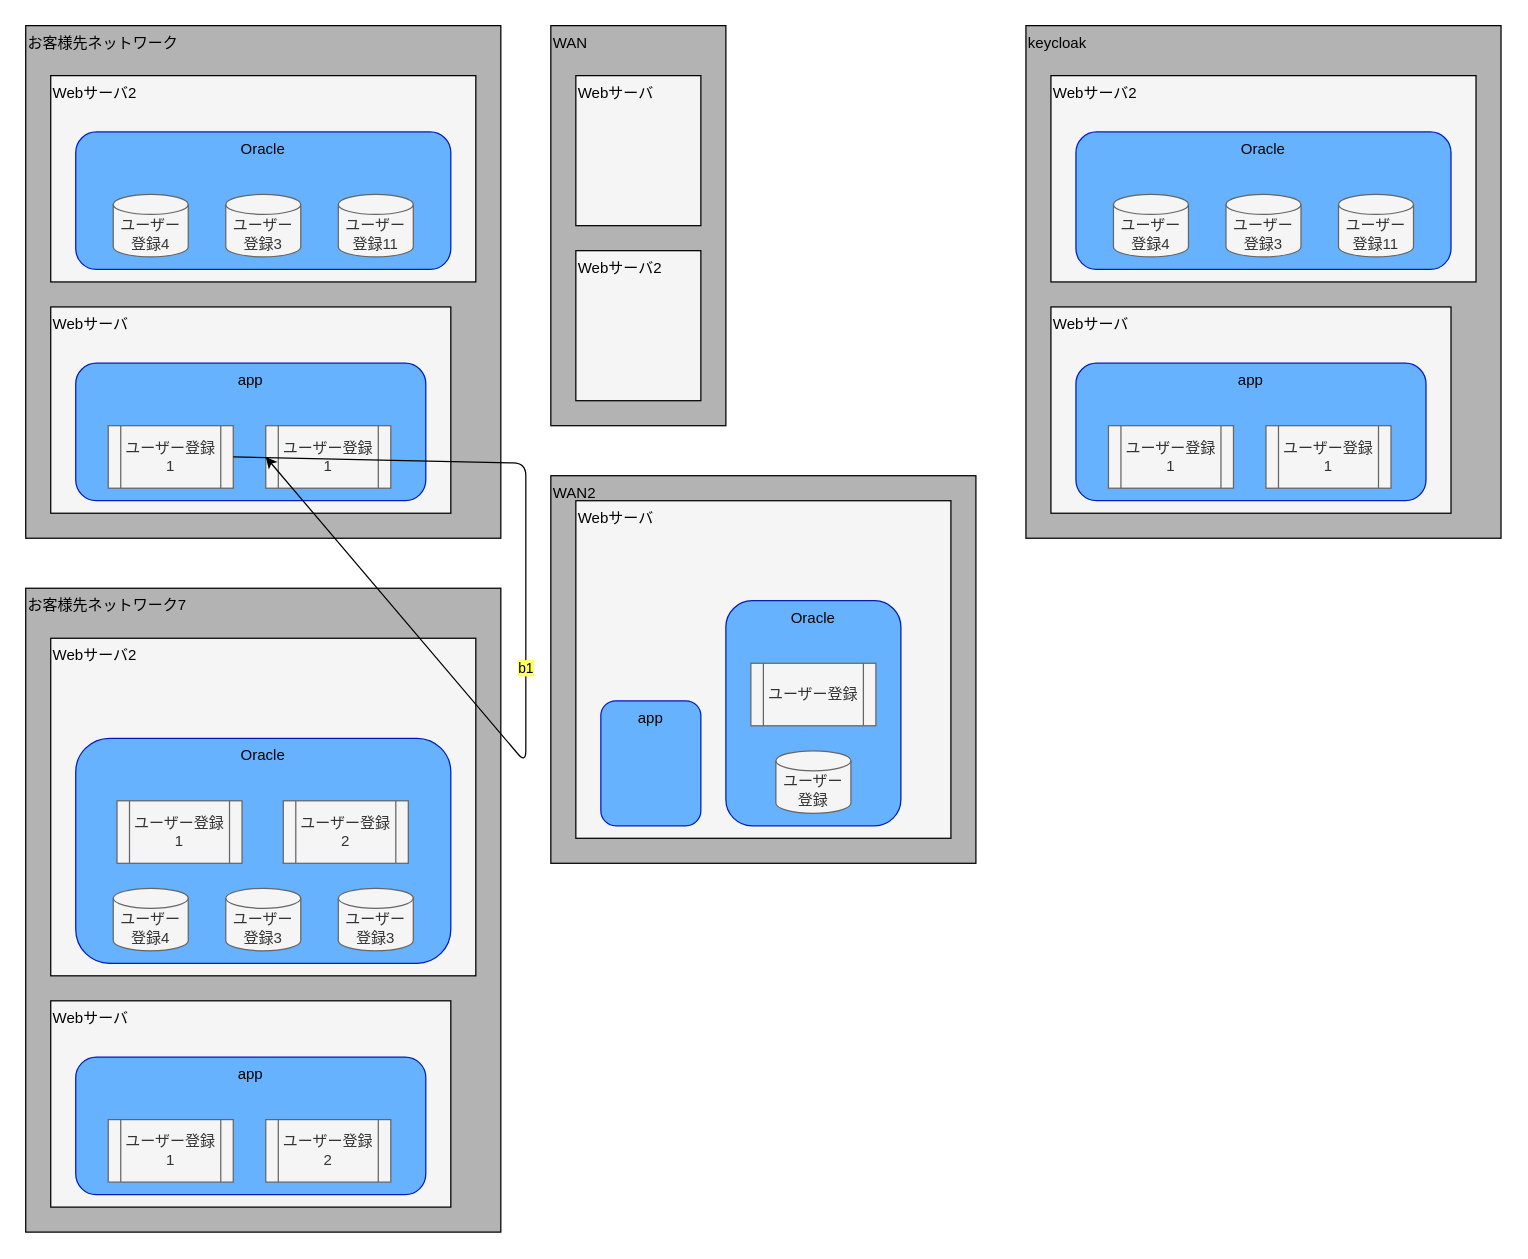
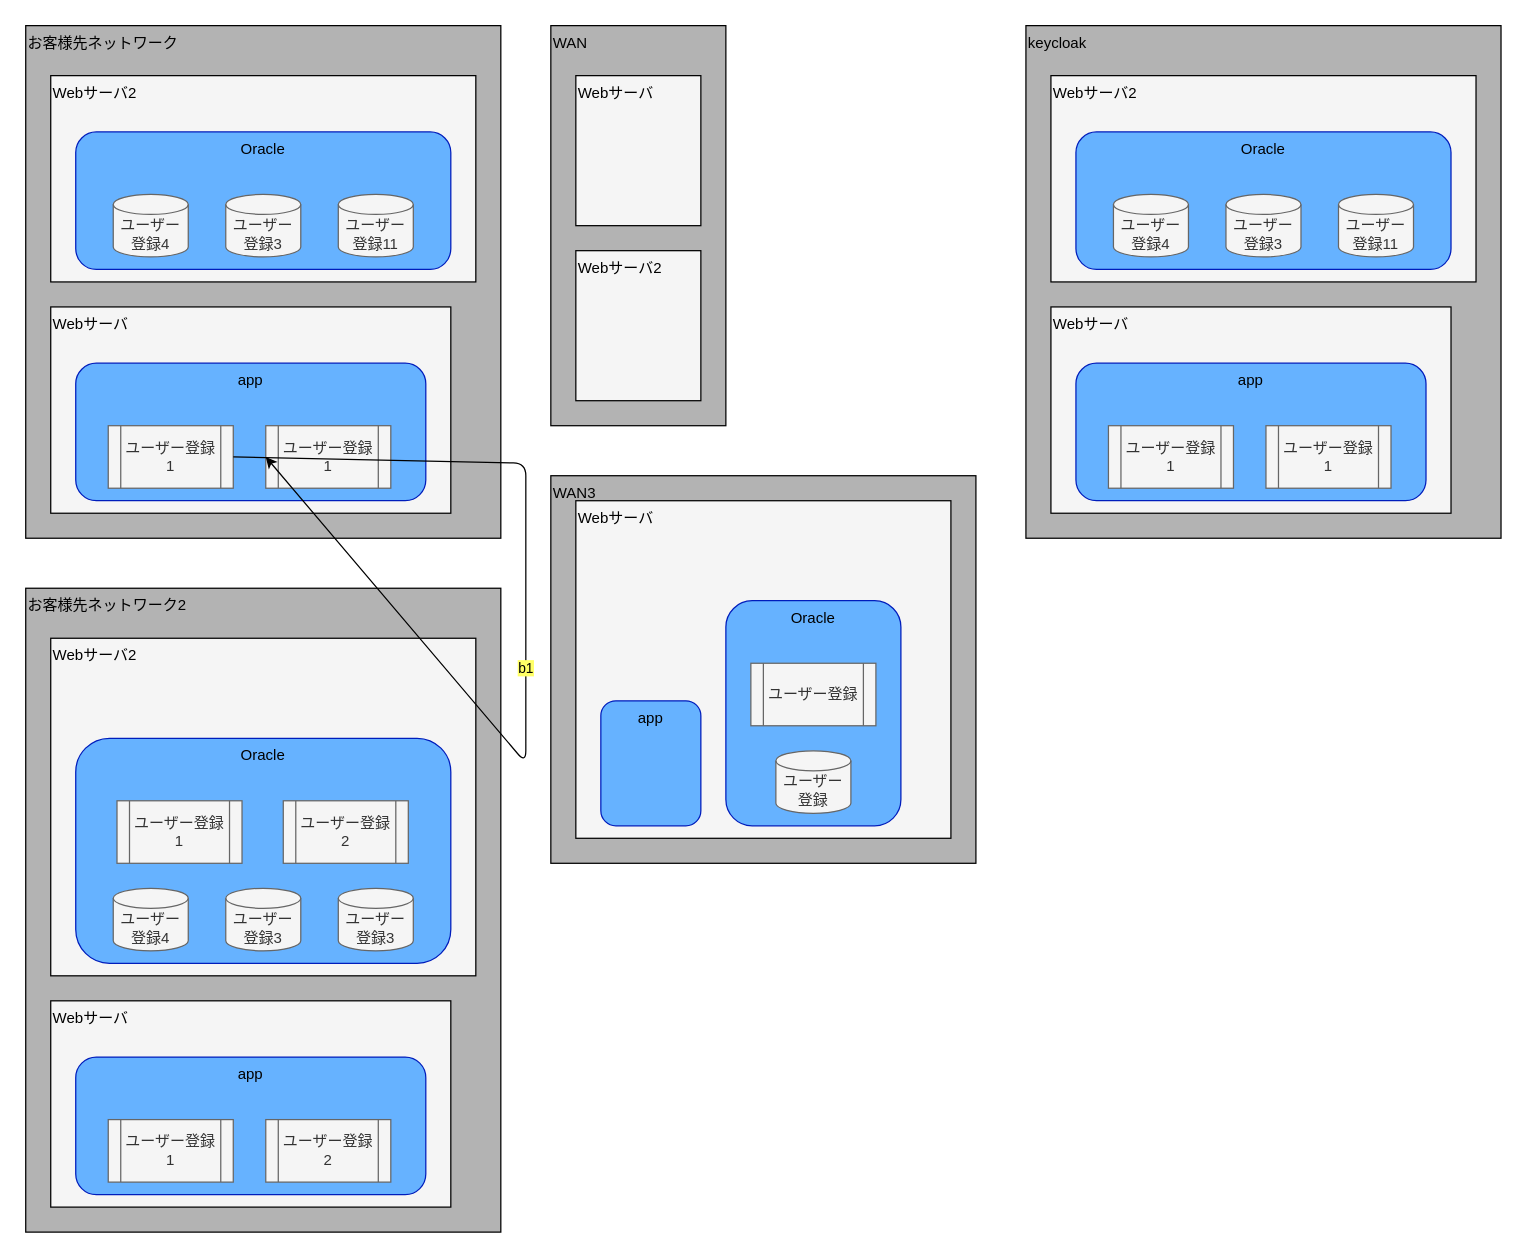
(570, 493) -> (570, 493)
(107, 606) -> (107, 606)
